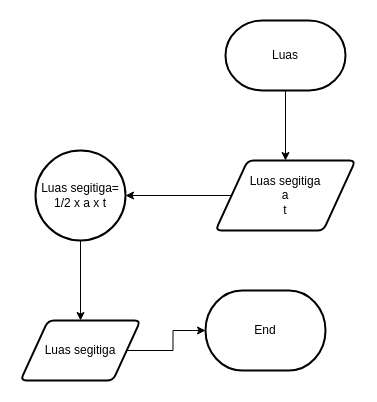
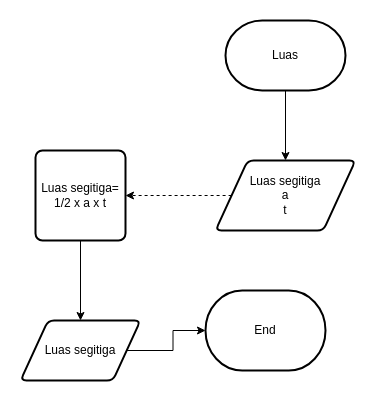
(81, 196) -> (81, 196)
(182, 196) -> (182, 196)
